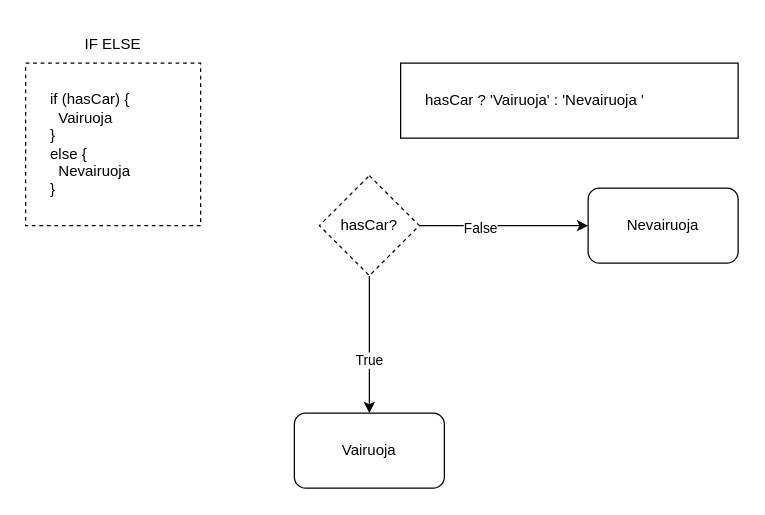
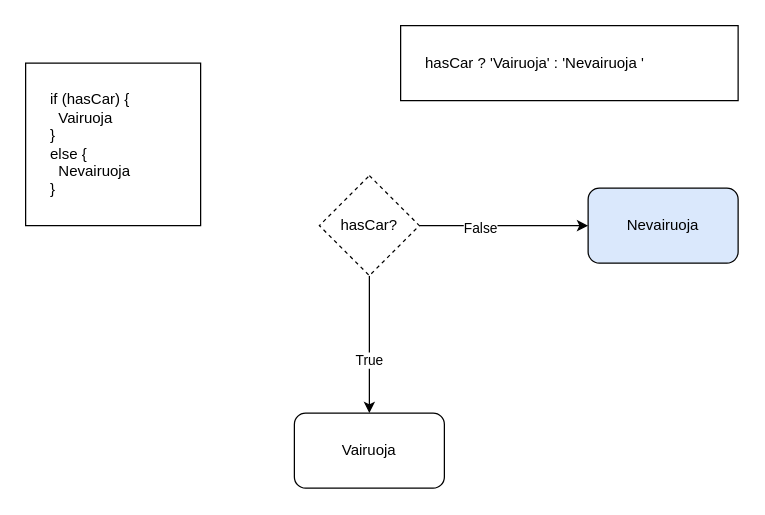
(113, 44) -> none
(569, 101) -> (569, 63)
(113, 144) -> (113, 144)
(663, 226) -> (663, 226)
